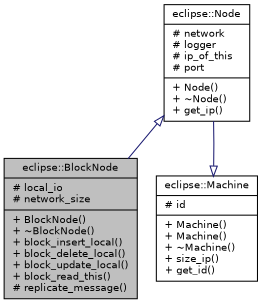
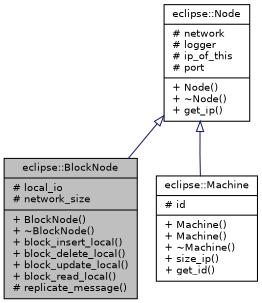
(214, 144) -> (200, 154)
(62, 277) -> (64, 277)
